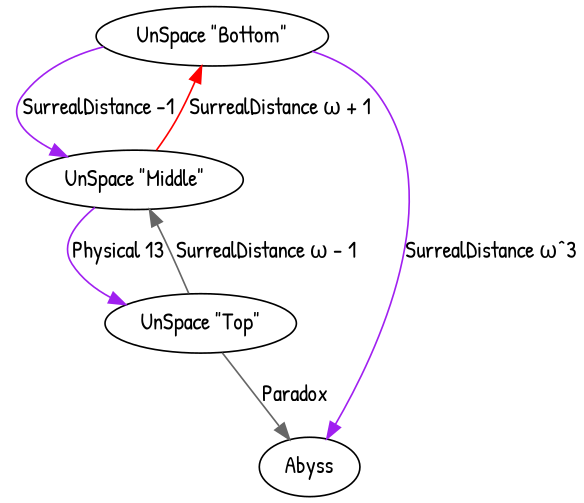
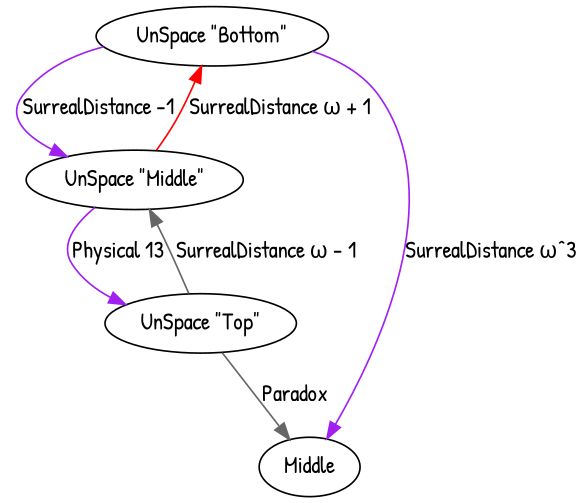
(310, 467) -> (310, 467)
